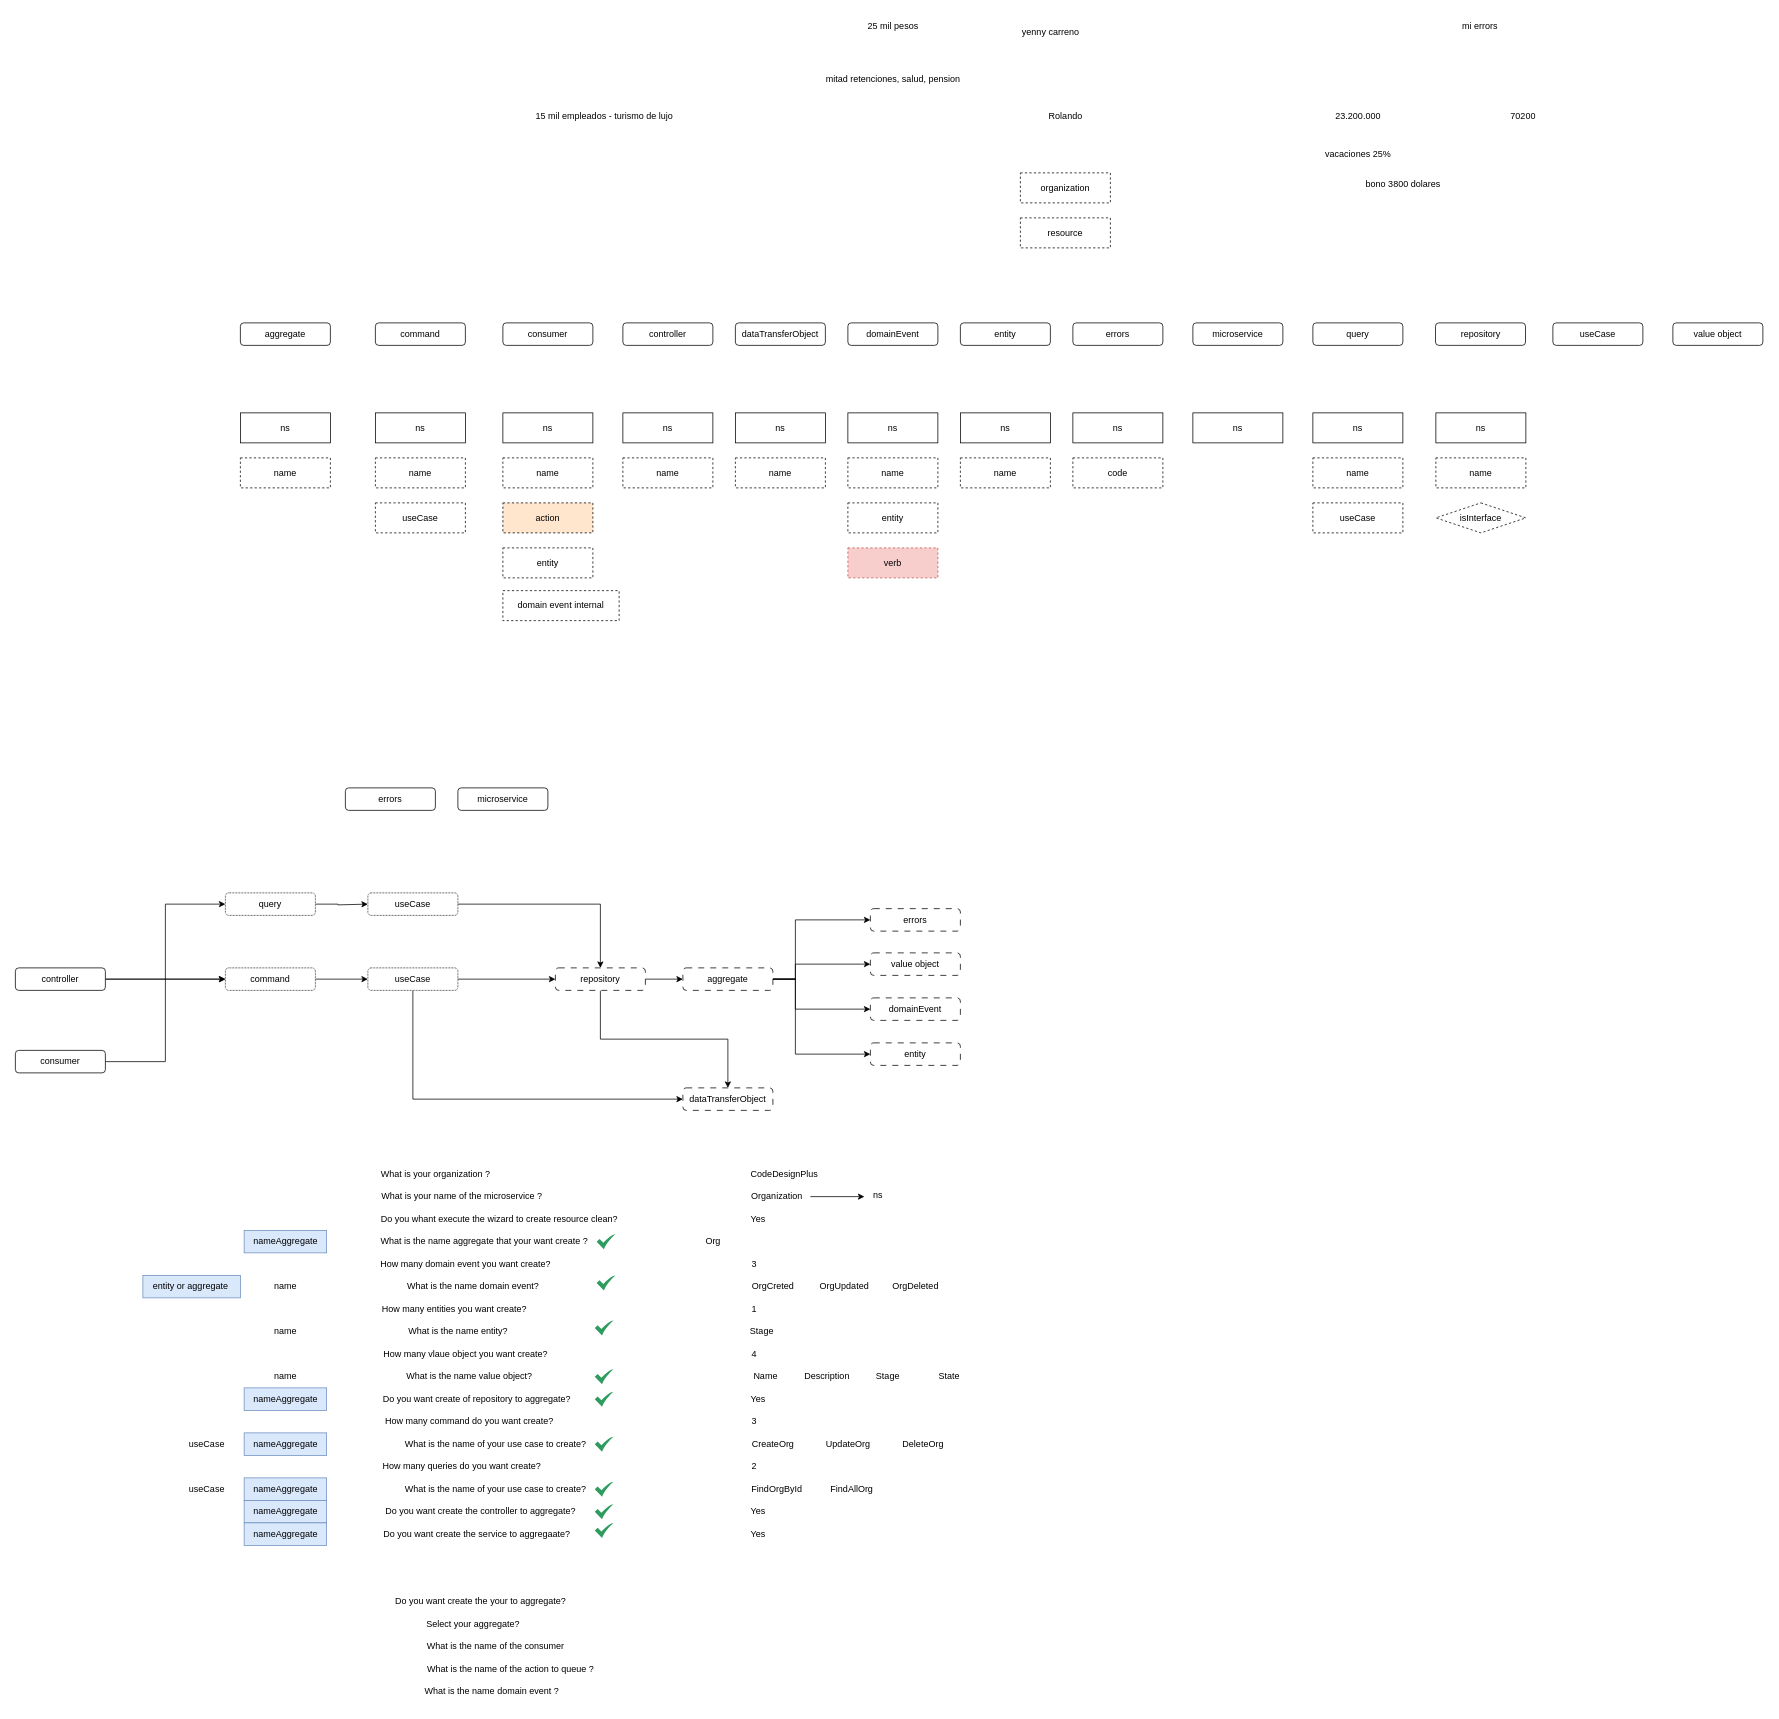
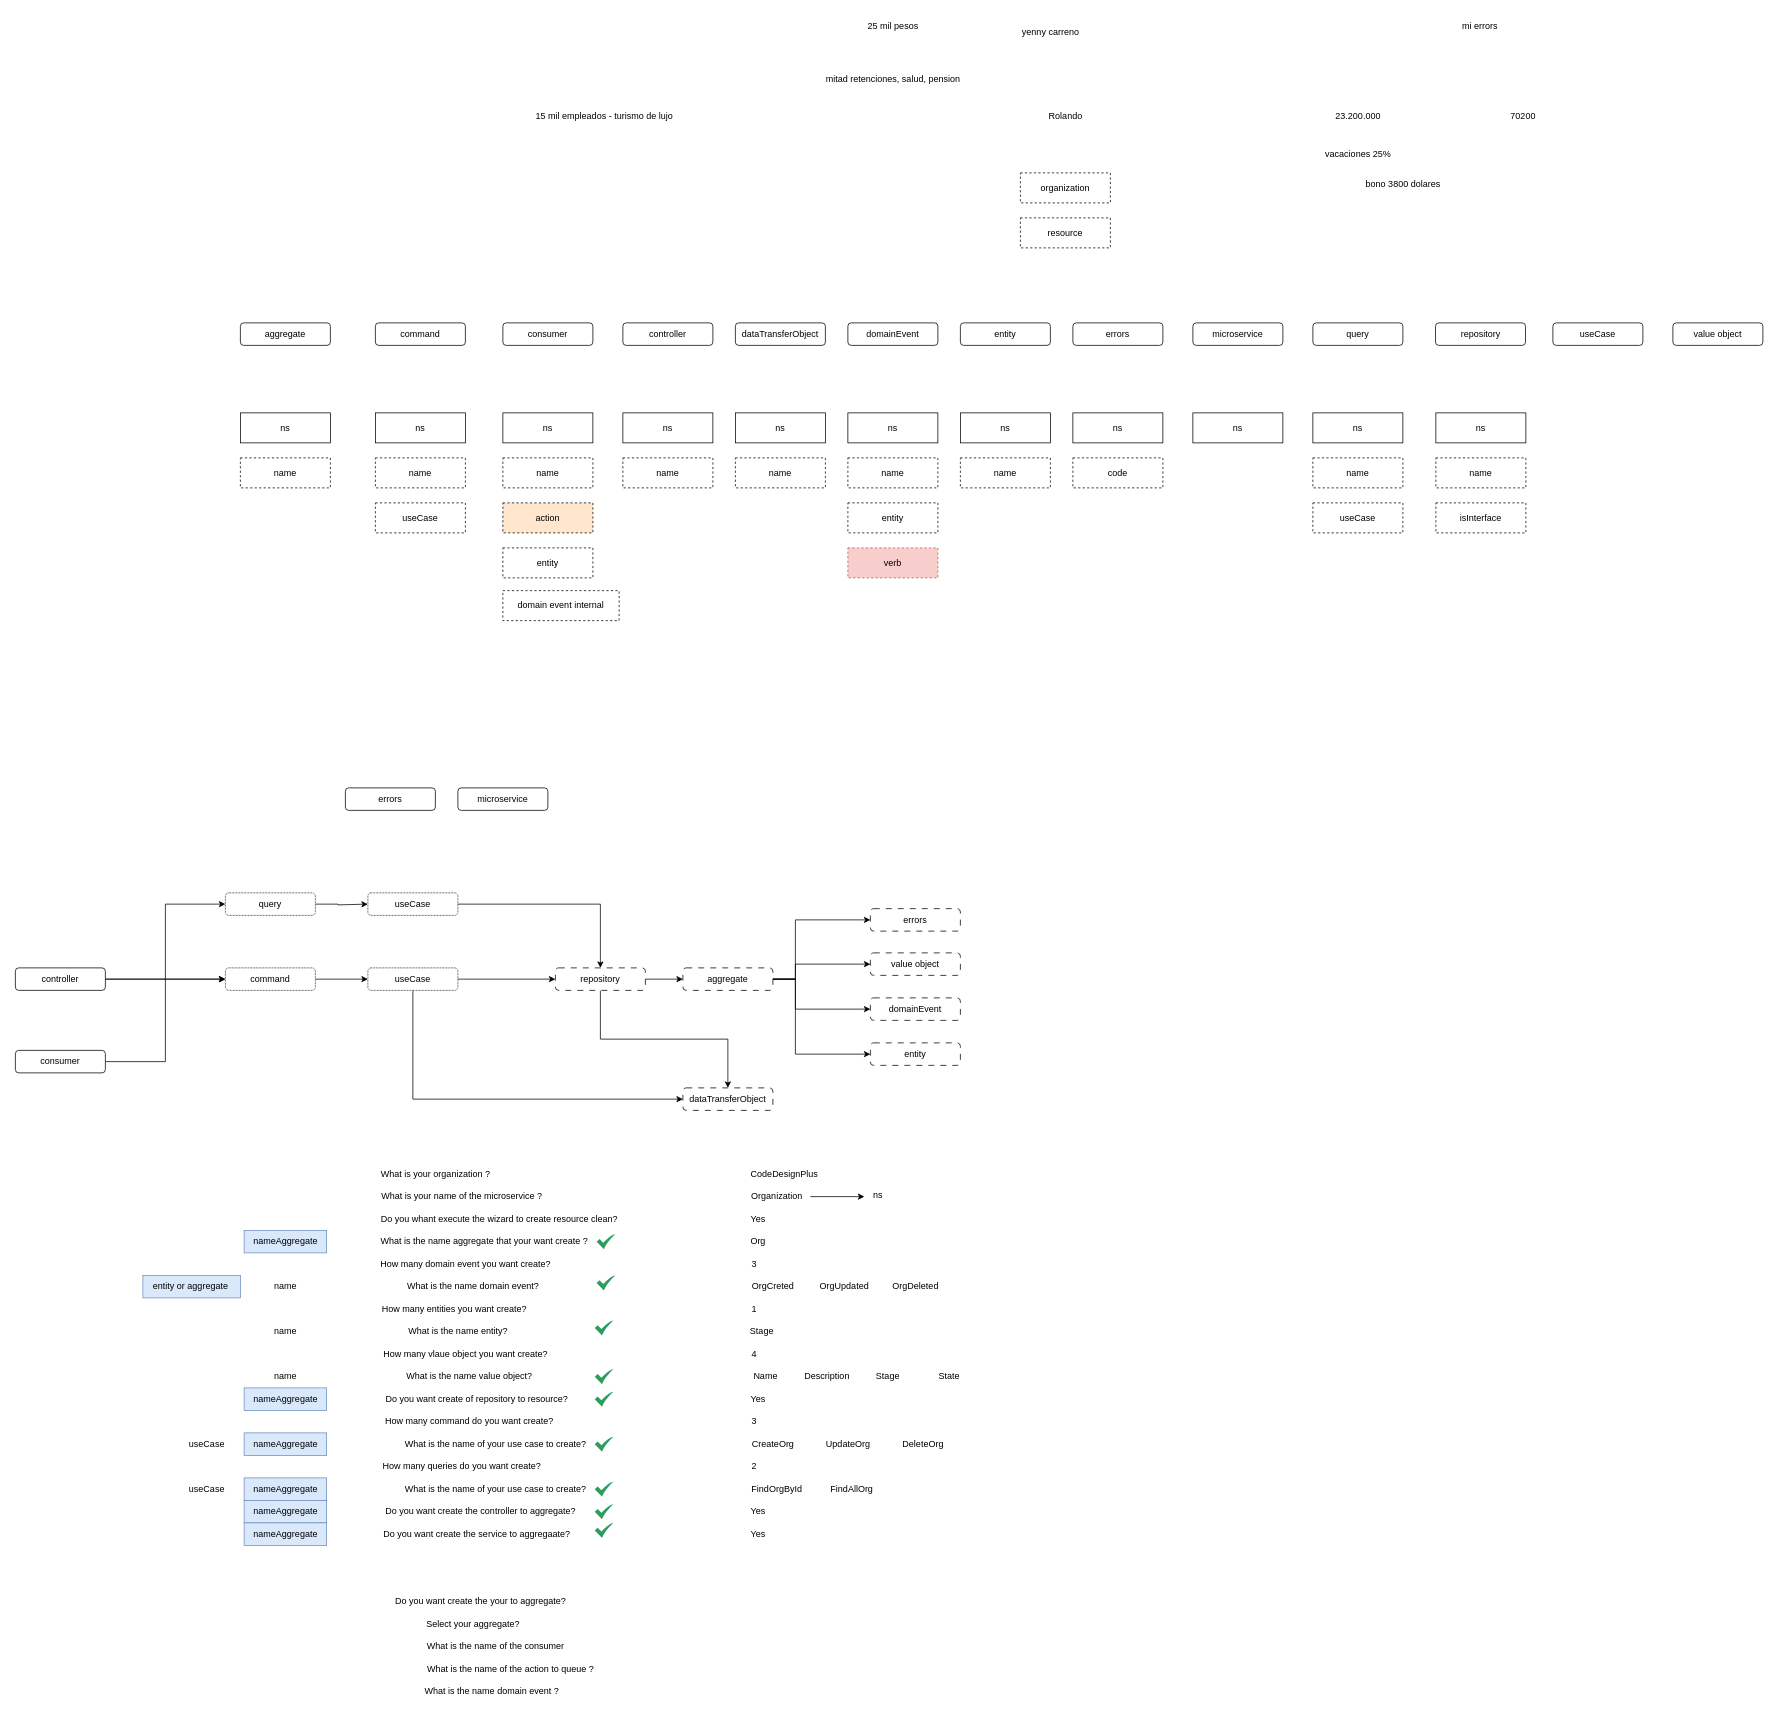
(1481, 518) -> (1481, 518)
(713, 1242) -> (758, 1242)
(477, 1399) -> (477, 1399)
